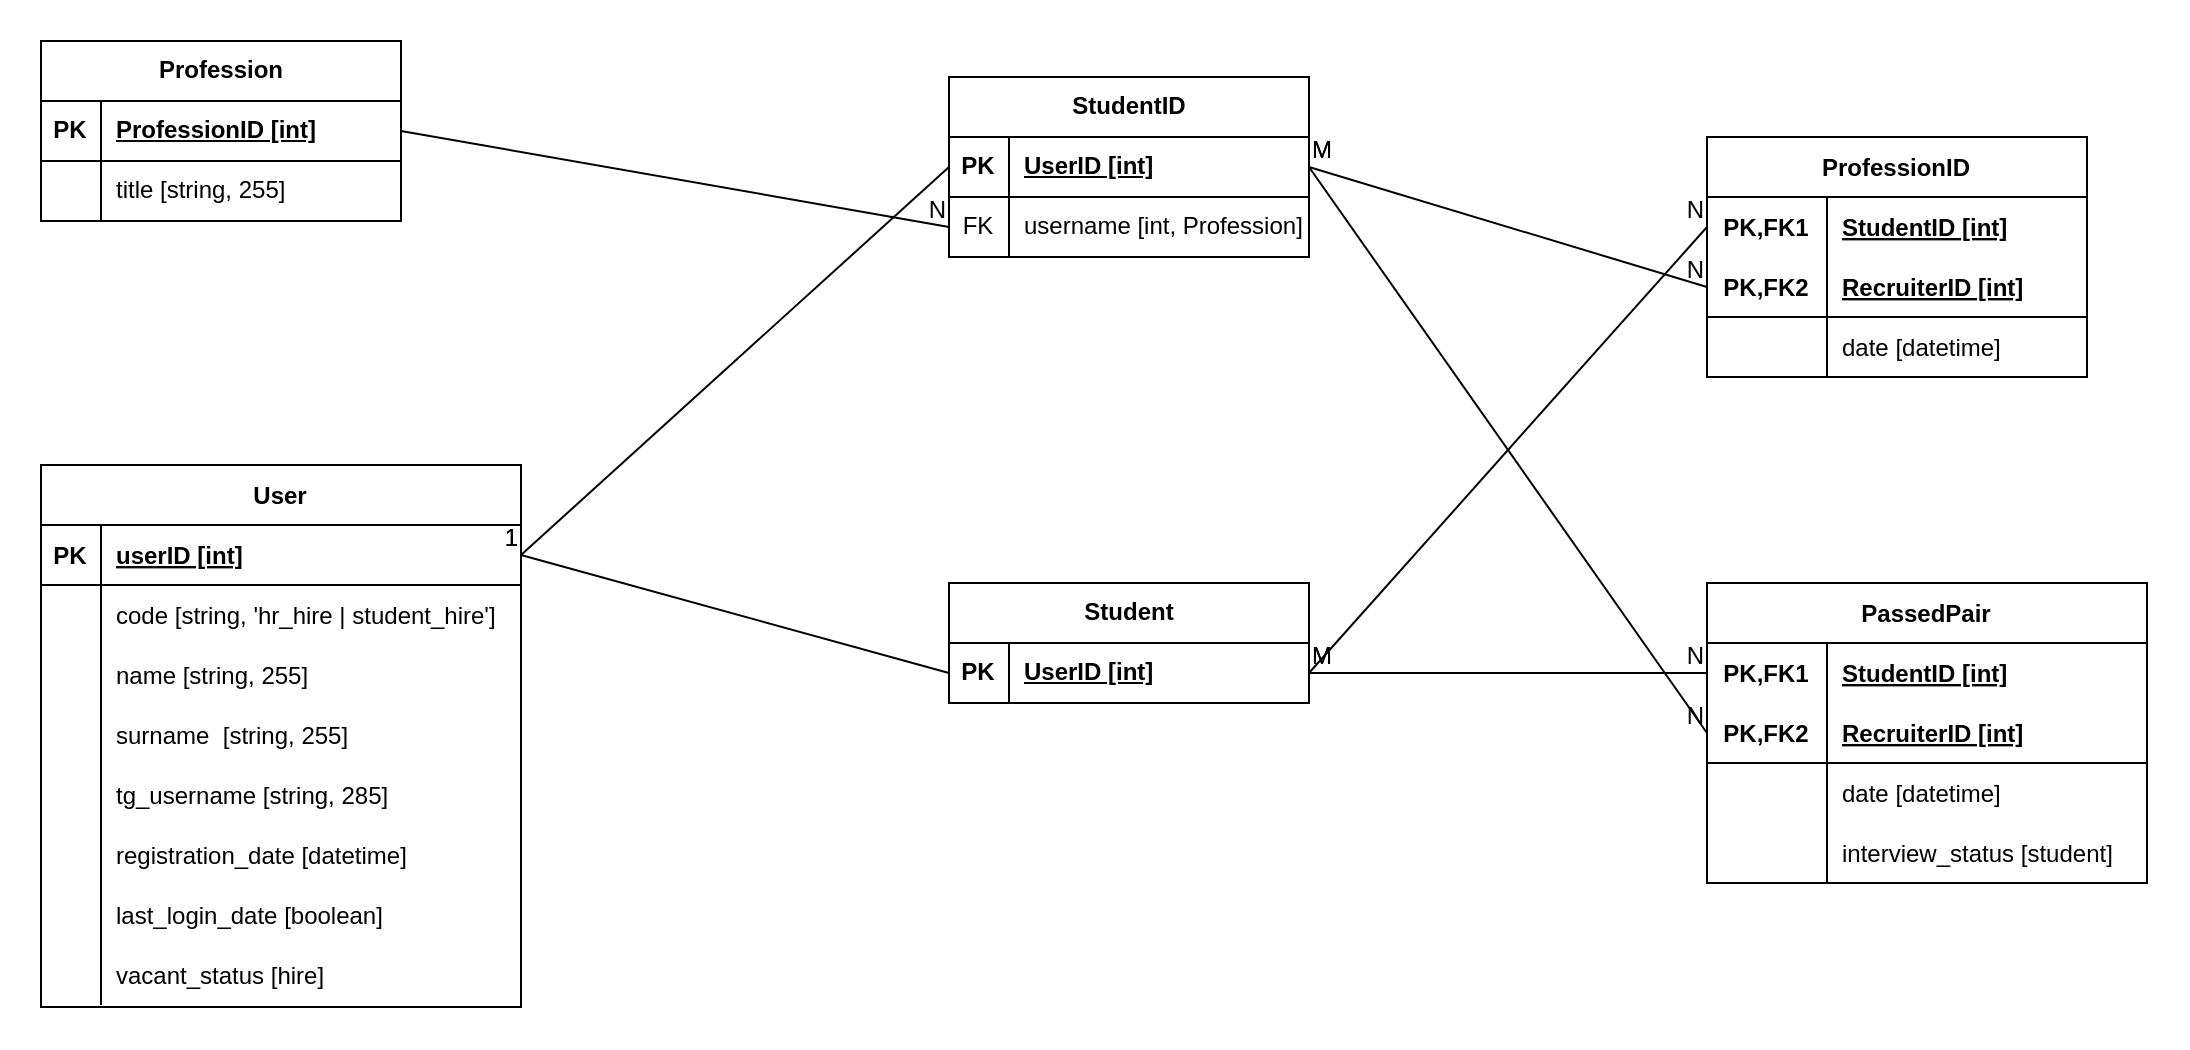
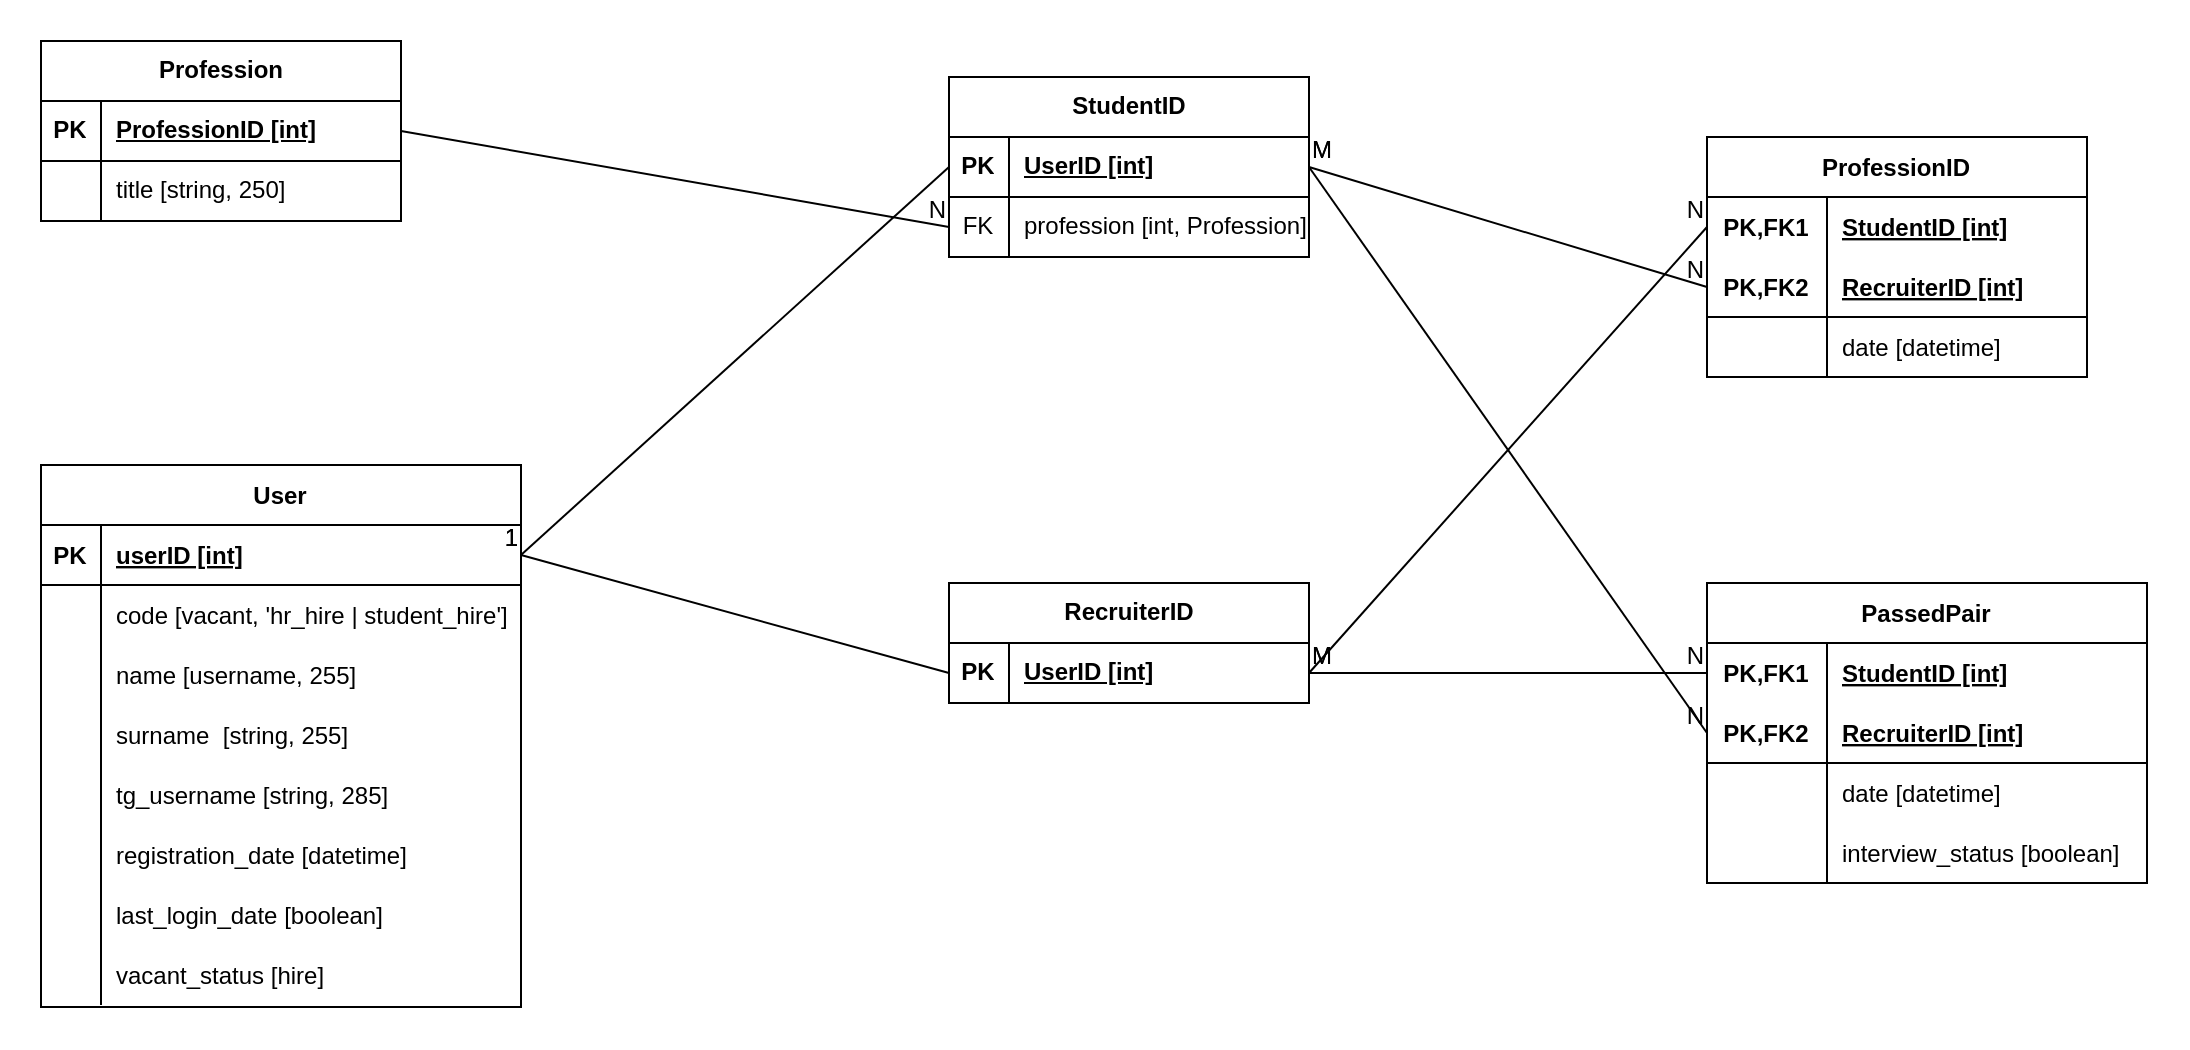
(226, 191) -> (226, 191)
(1167, 227) -> (1167, 227)
(1130, 613) -> (1130, 613)
(344, 616) -> (347, 616)
(224, 676) -> (241, 676)
(2007, 854) -> (2004, 854)
